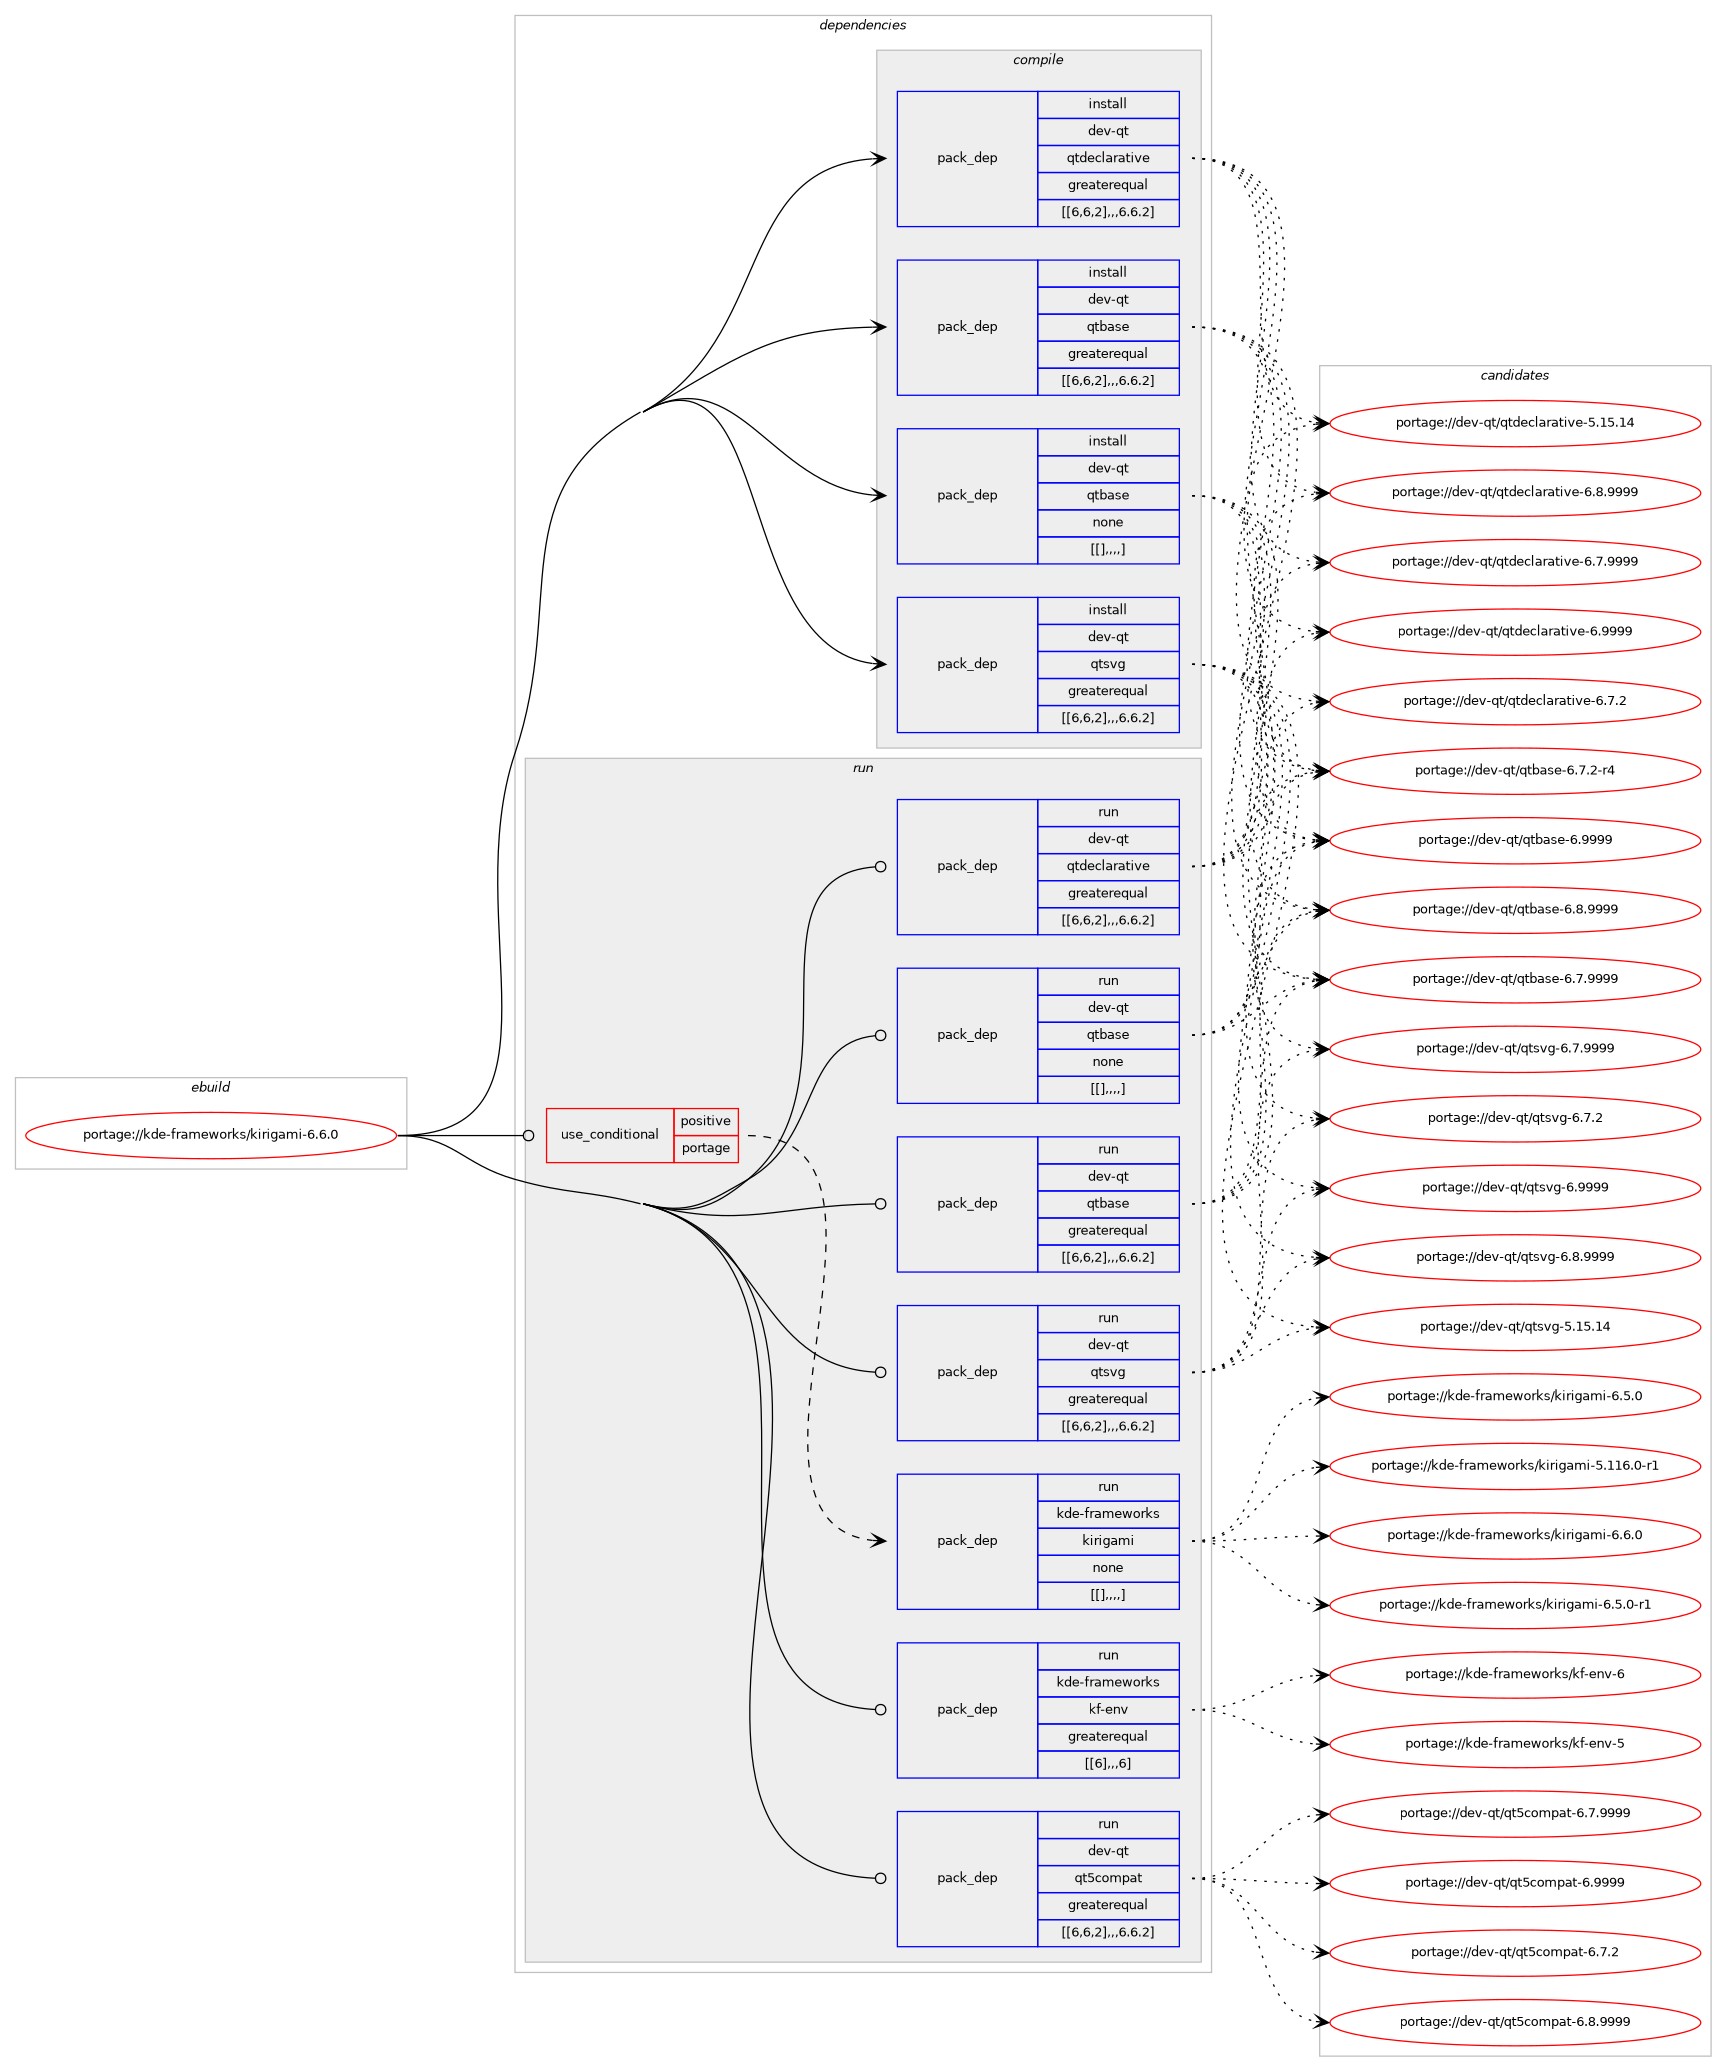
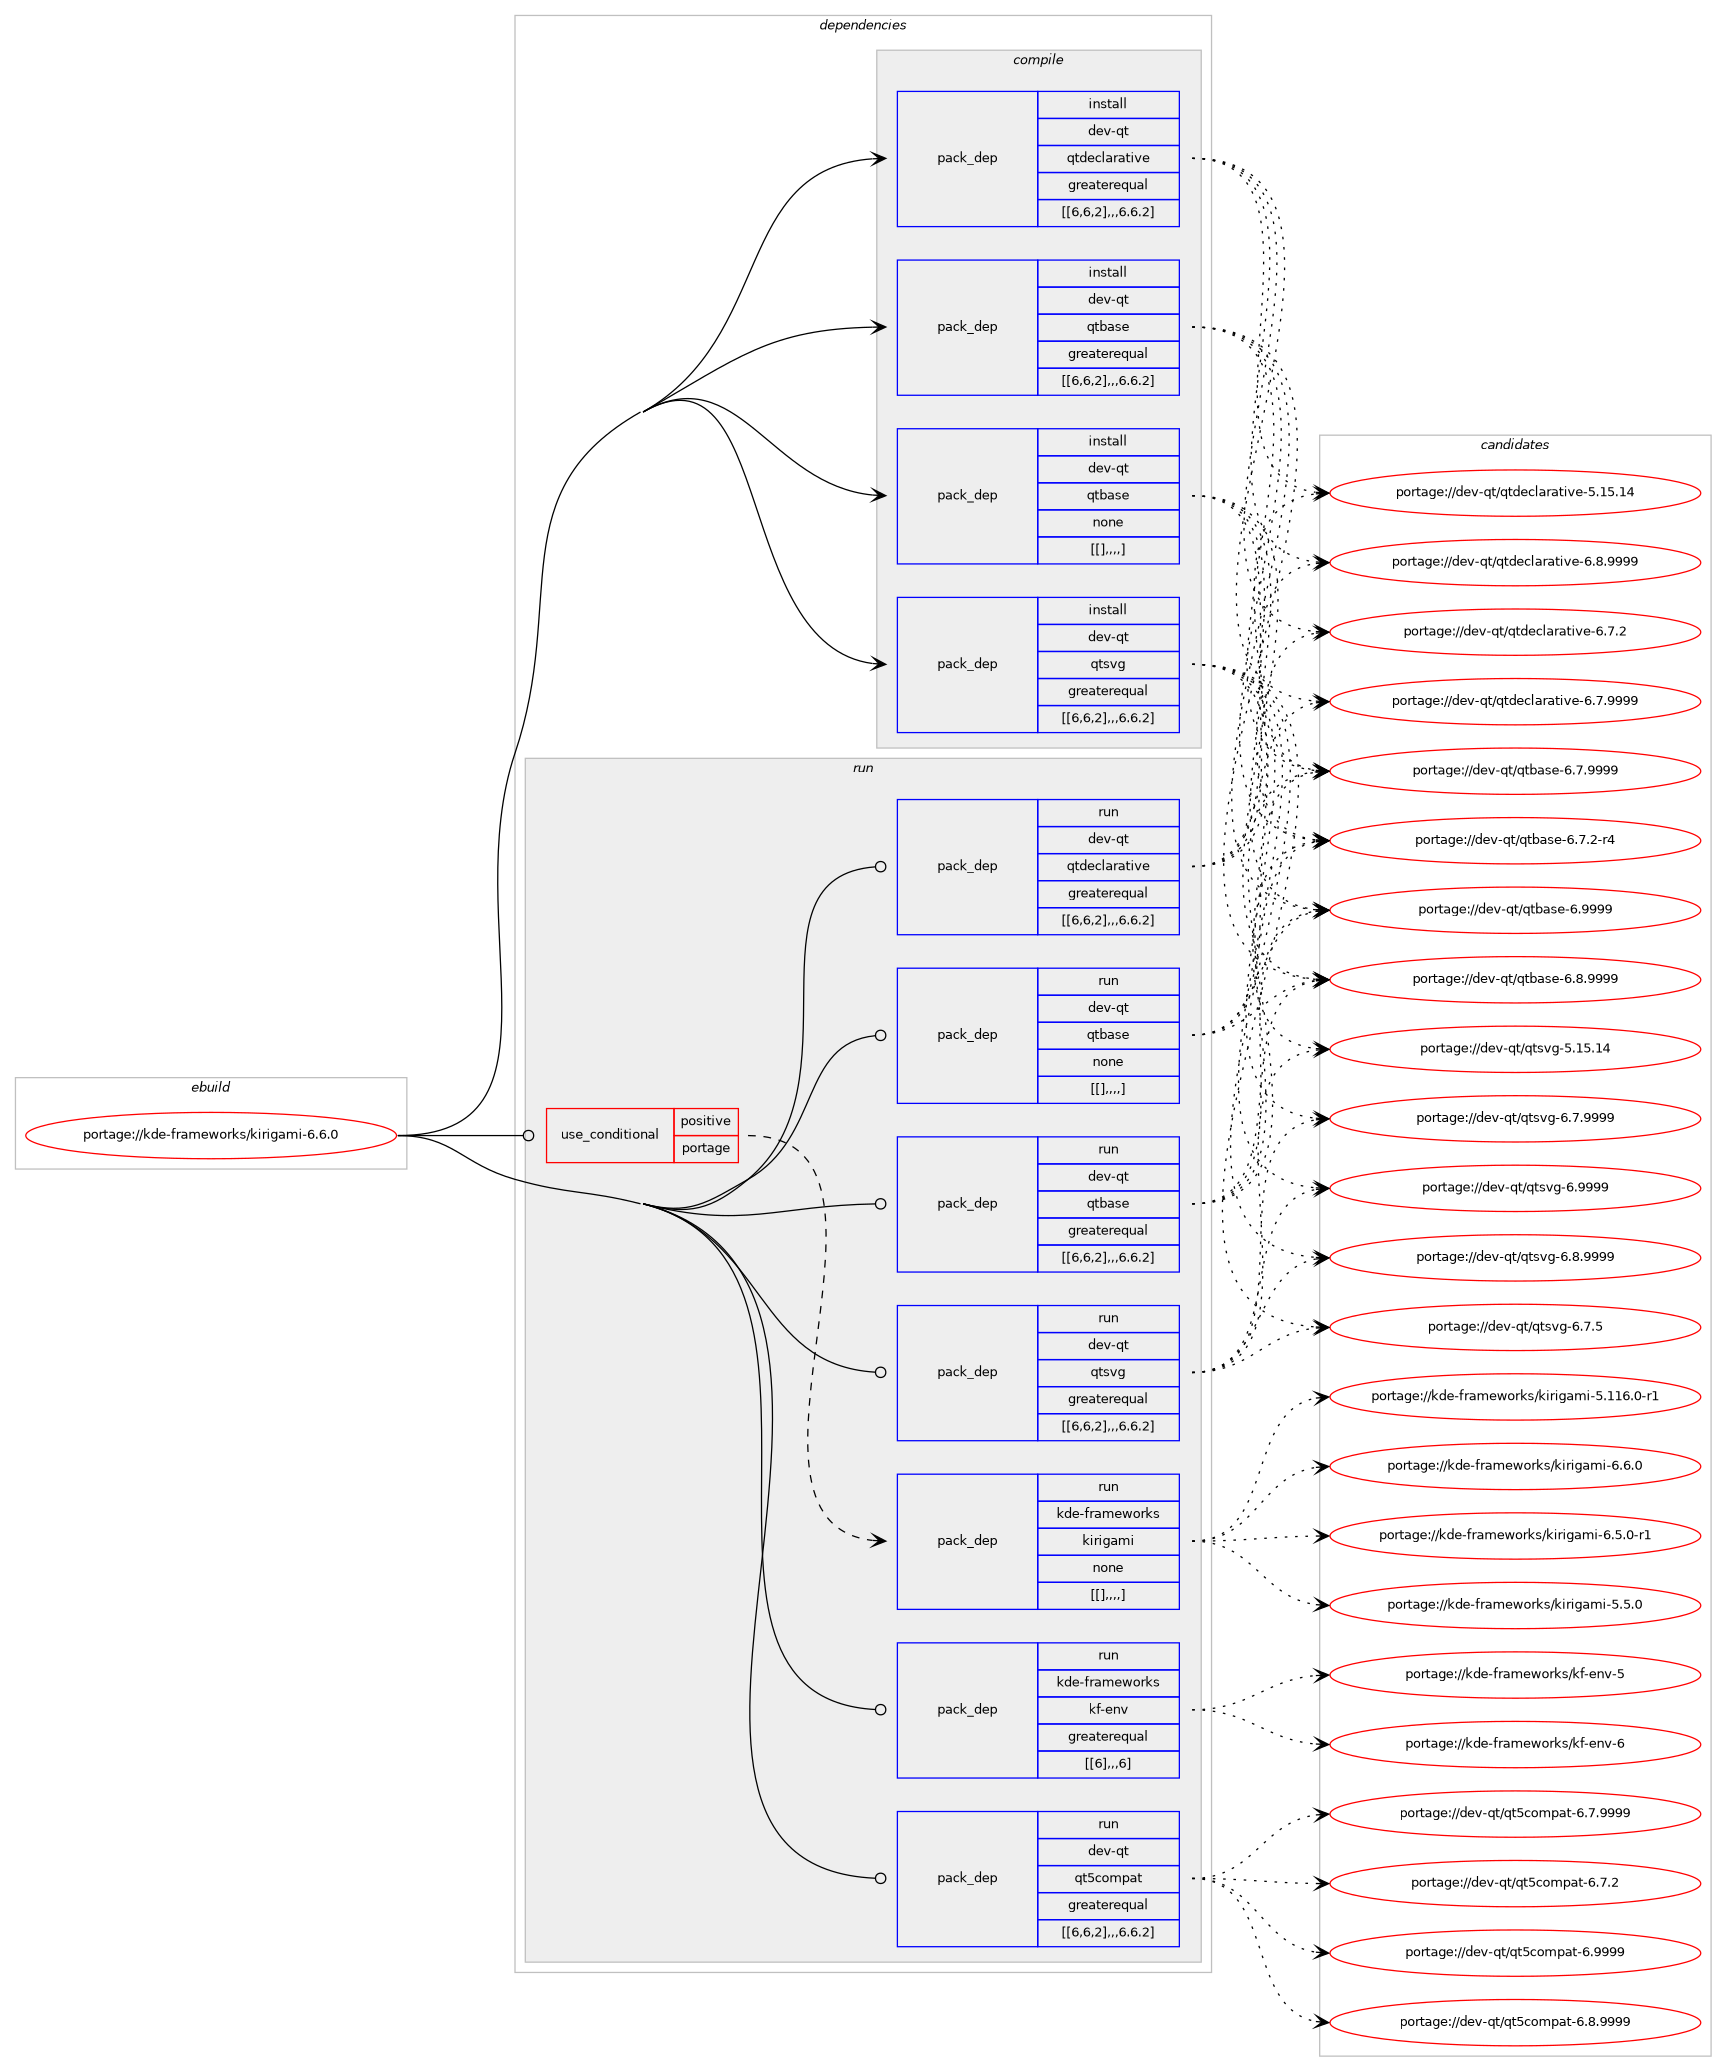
(1515, 632) -> none
(1515, 1119) -> (1515, 1327)
(1515, 1397) -> (1515, 1606)
